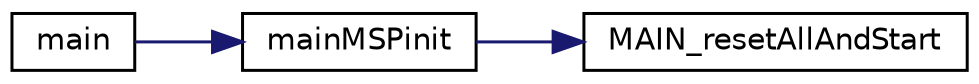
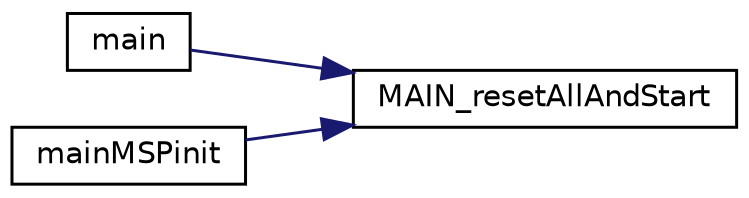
(173, 42) -> (256, 59)
